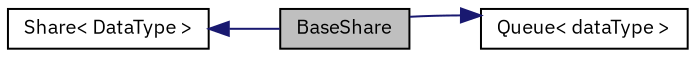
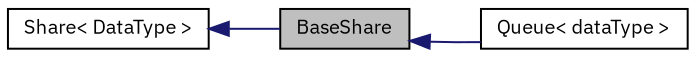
(435, 16) -> (455, 42)
